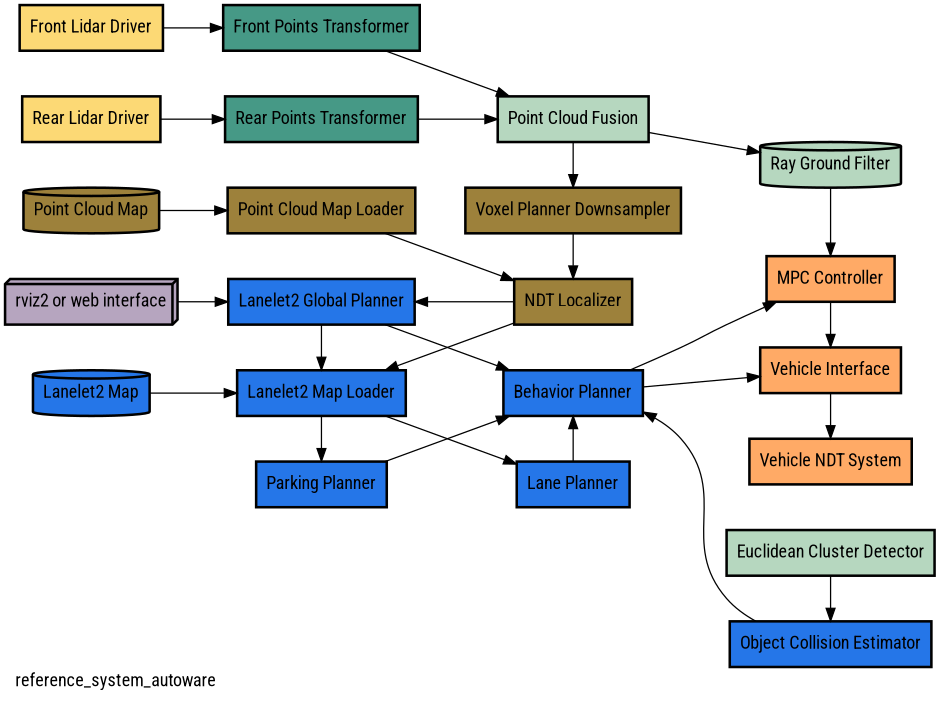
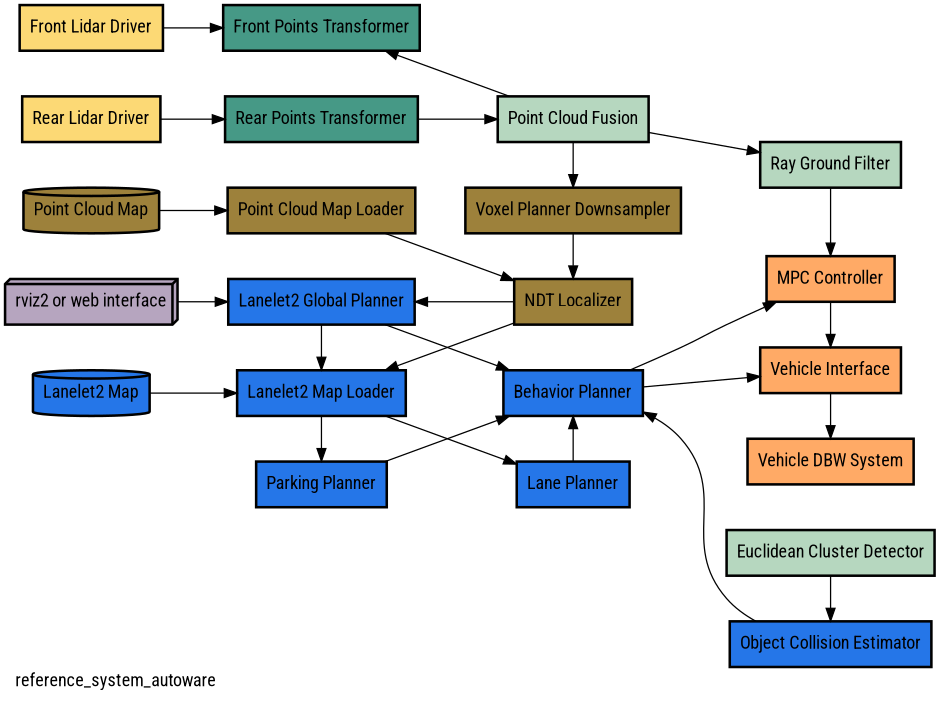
(441, 71) -> (453, 76)
(831, 165) -> (831, 165)
(831, 462) -> (831, 462)
